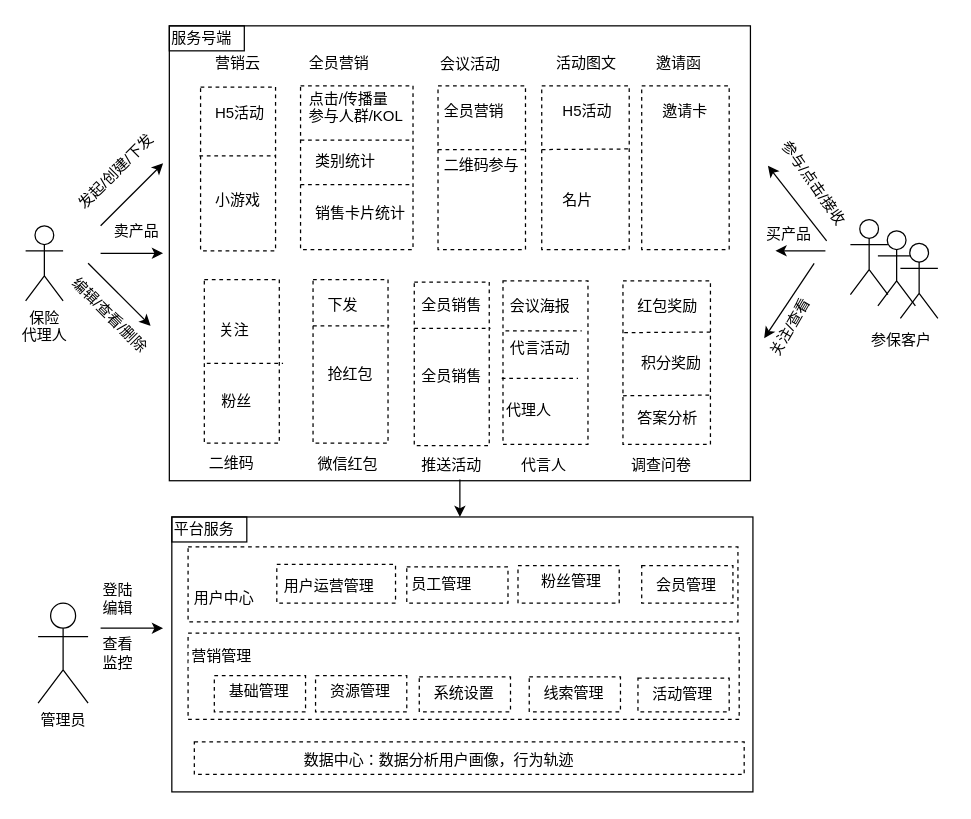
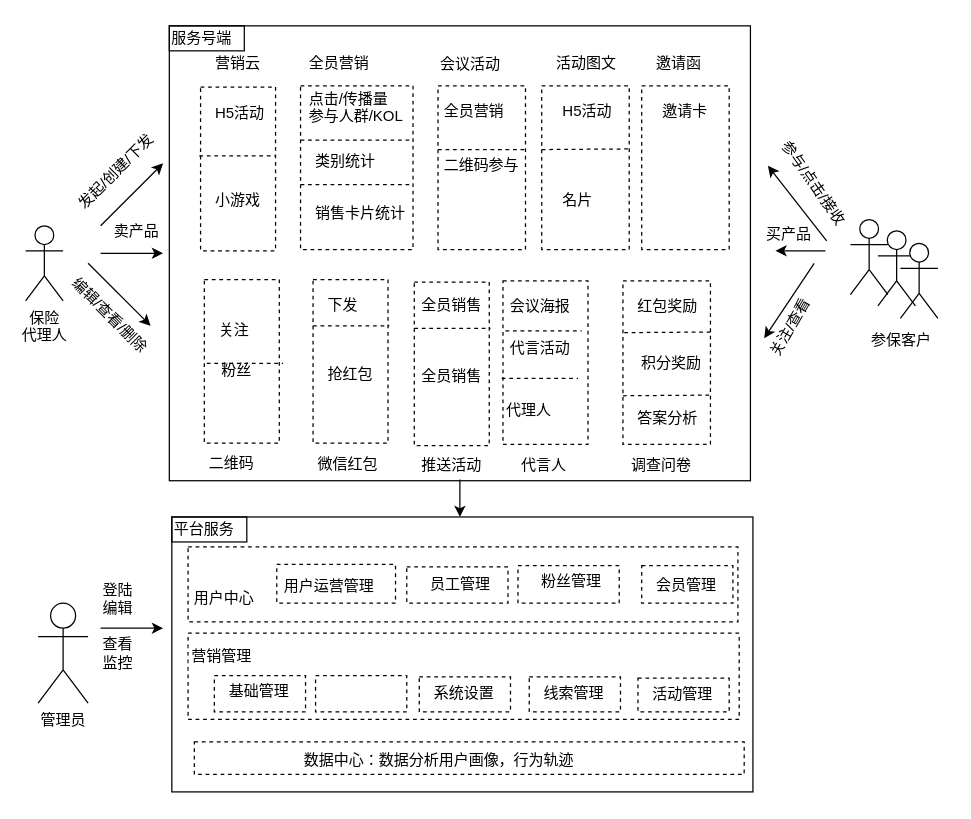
(244, 401) -> (244, 370)
(447, 584) -> (466, 584)
(366, 692) -> none
